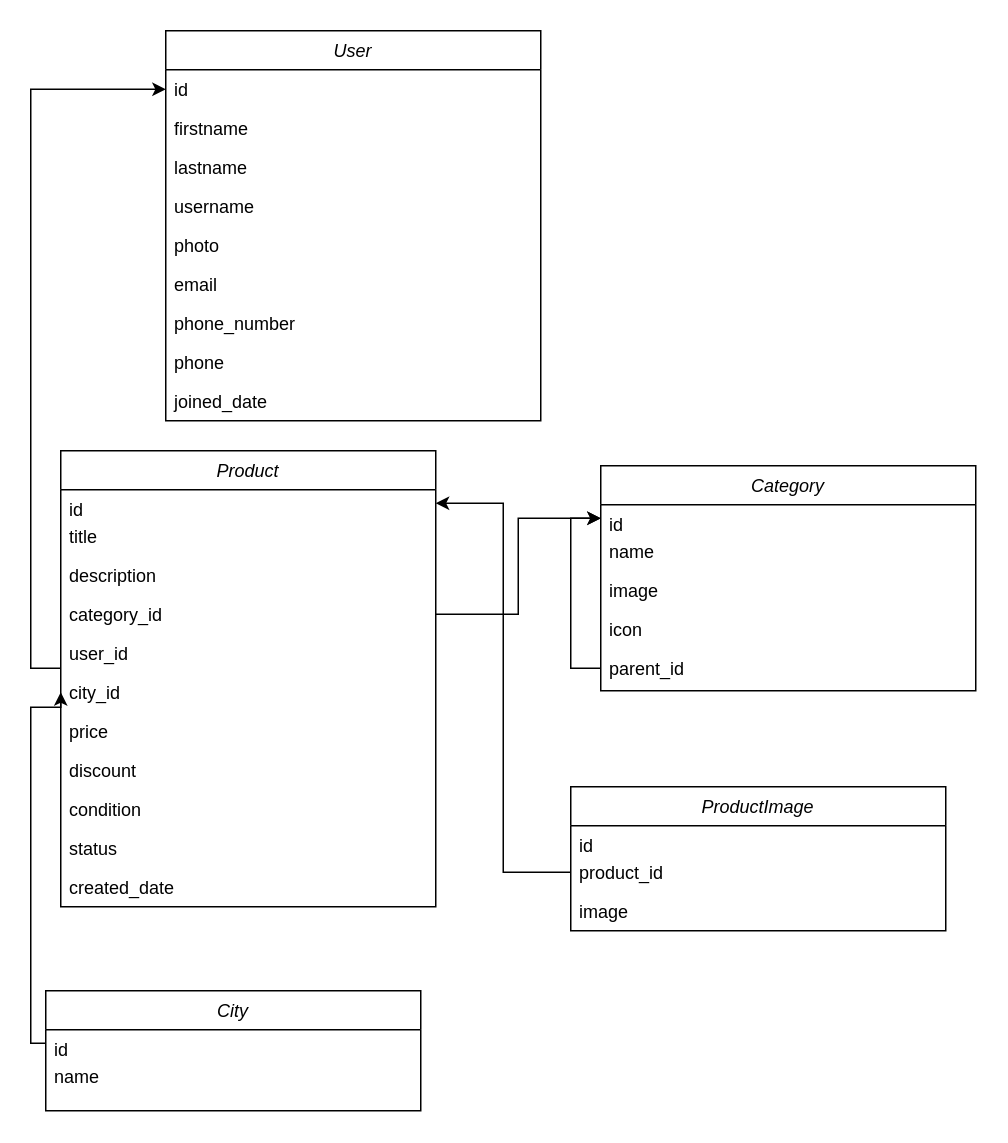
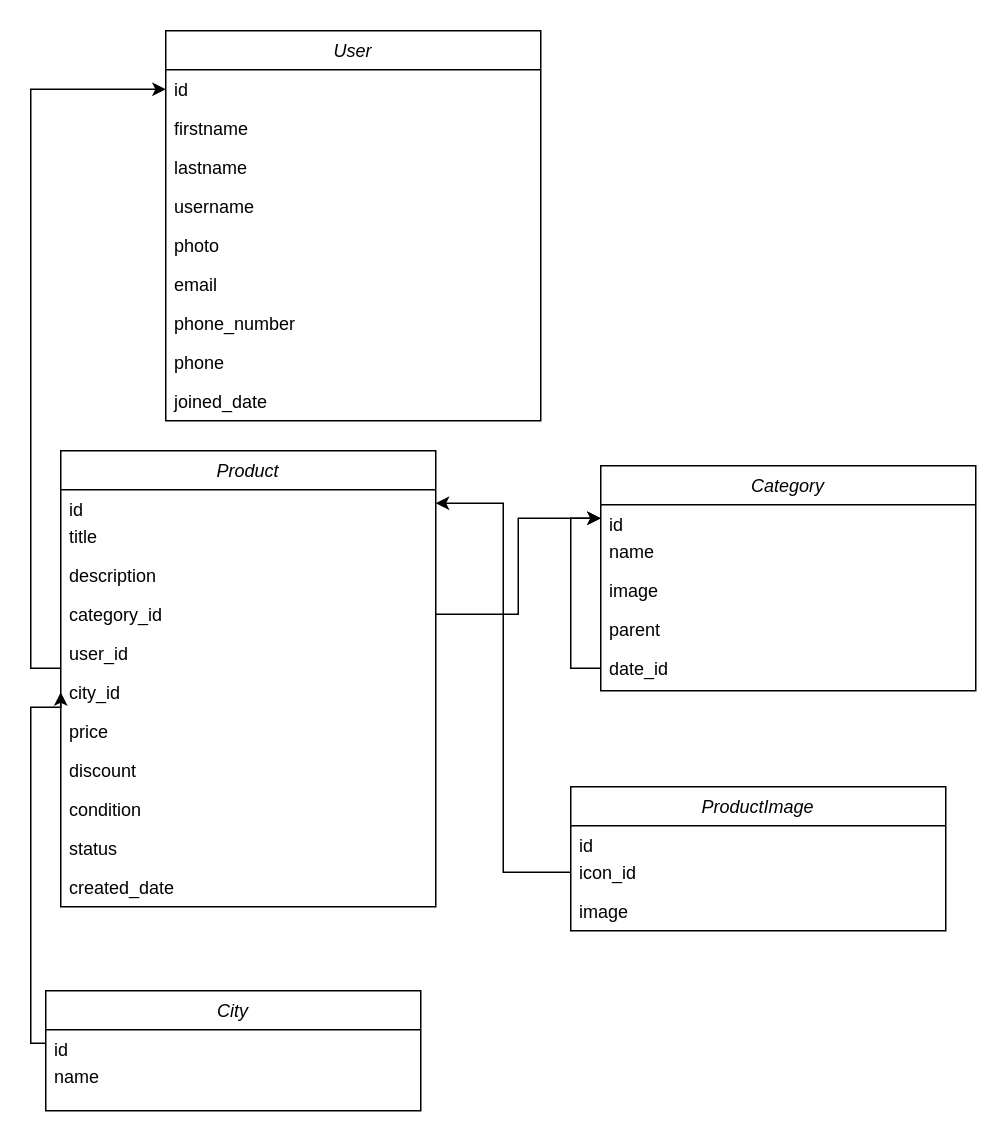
(627, 630) -> (639, 630)
(652, 669) -> (642, 669)
(627, 873) -> (610, 873)
